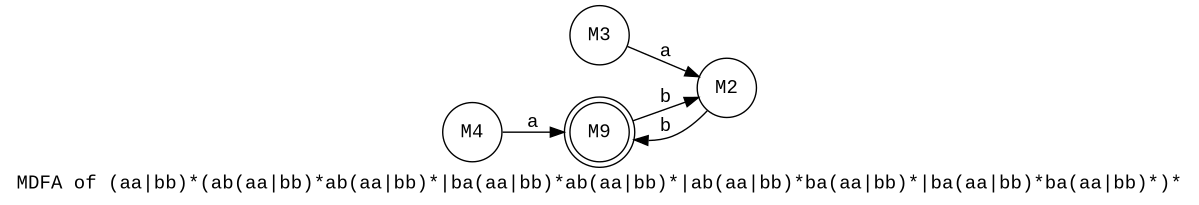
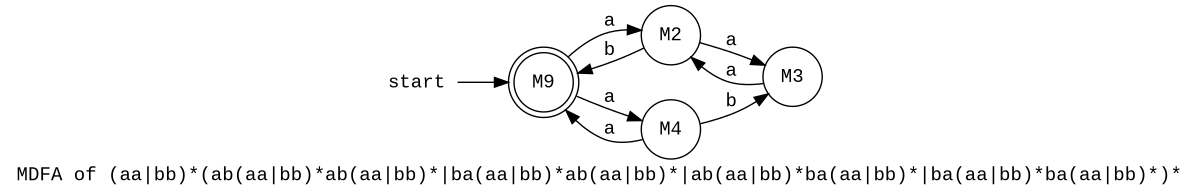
none -> (726, 51)
none -> (417, 82)
(666, 97) -> (610, 21)
none -> (602, 107)
none -> (729, 115)
